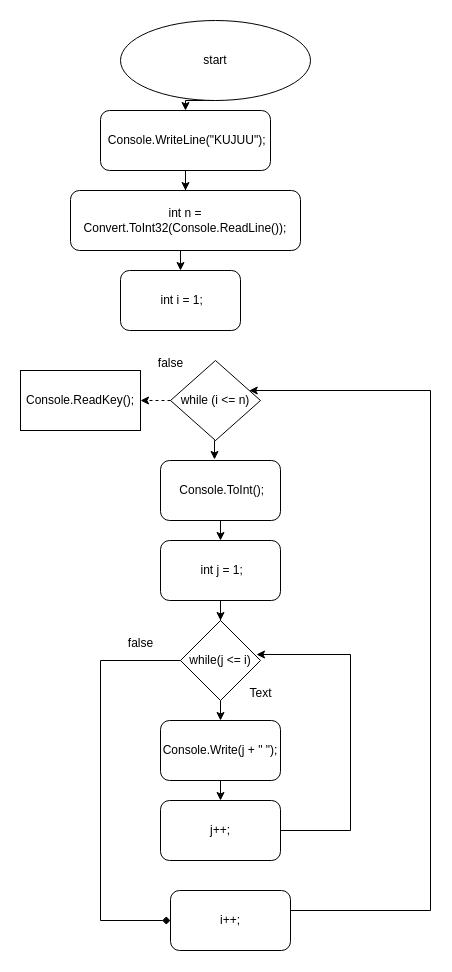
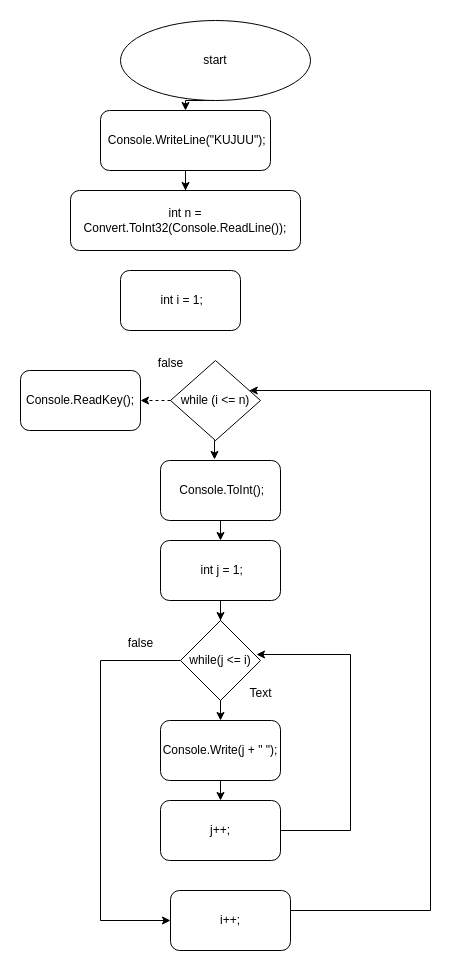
(181, 256) -> none
(81, 401) -> (81, 401)
(162, 921) -> (162, 921)
